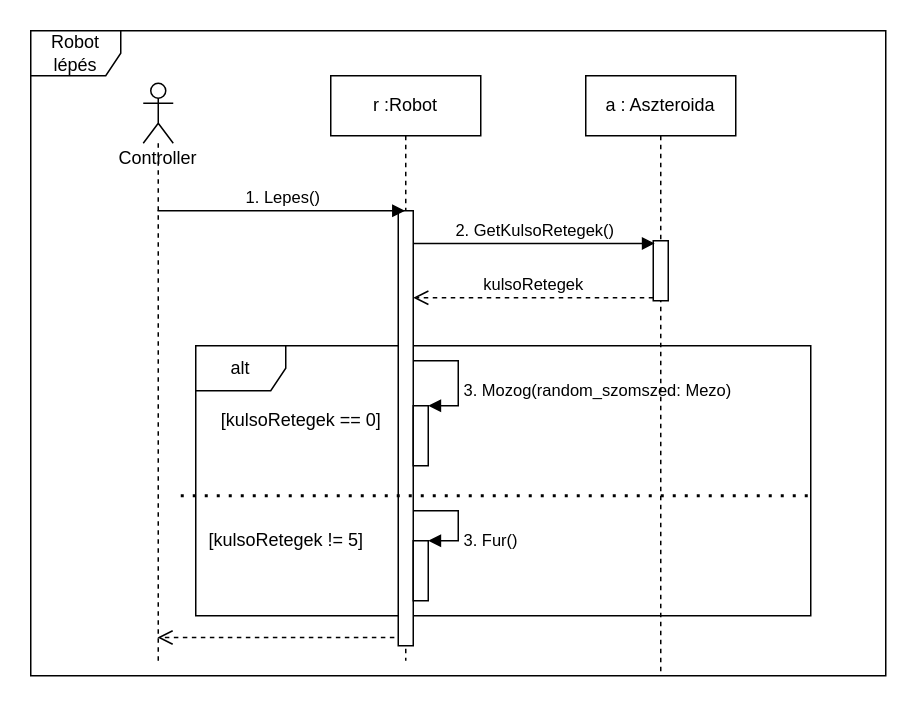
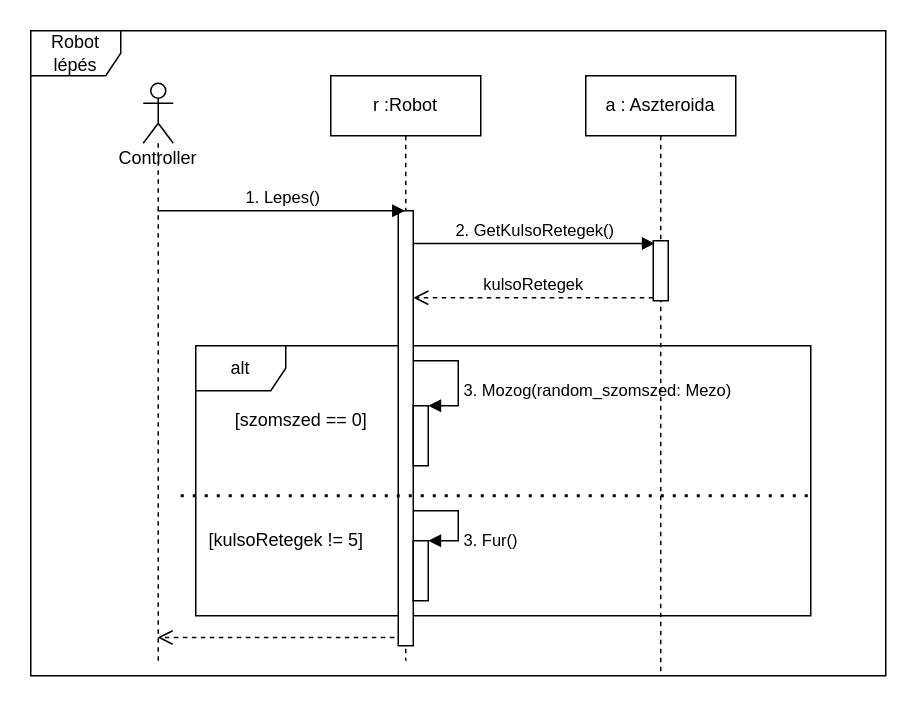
(302, 421) -> (302, 421)
